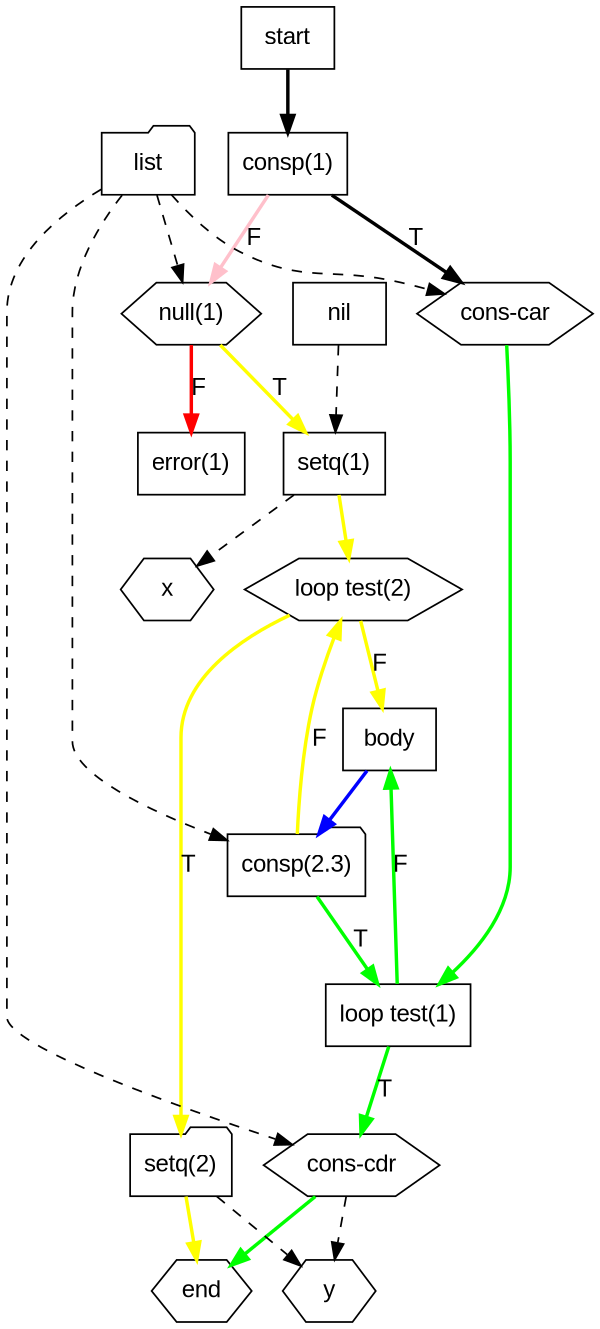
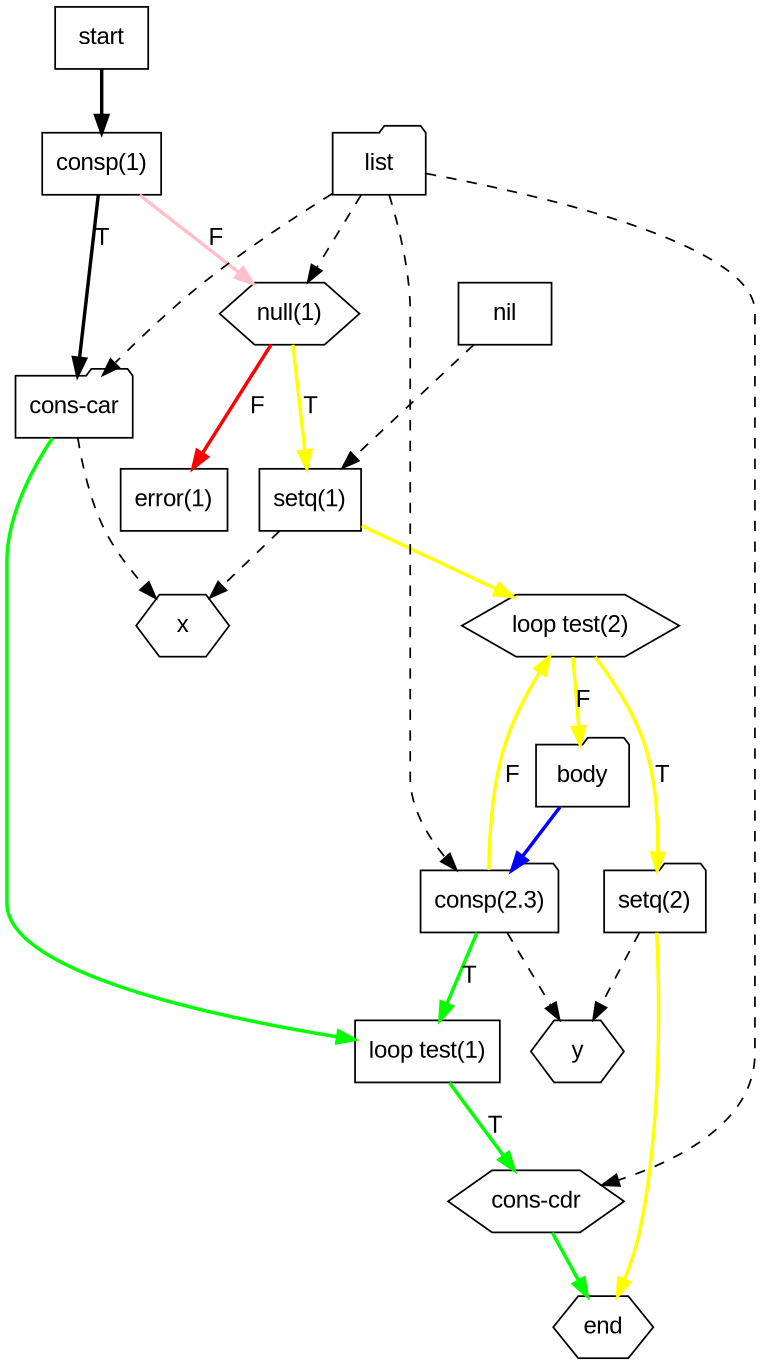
(505, 314) -> (74, 407)
none -> (99, 517)
(390, 739) -> (583, 776)
(394, 886) -> none
(342, 1220) -> (529, 969)
